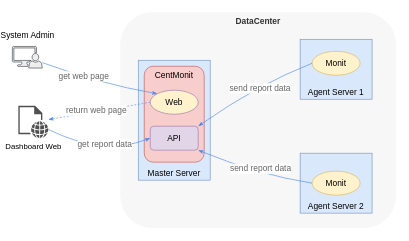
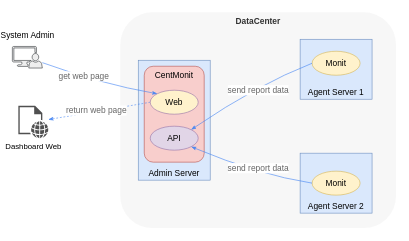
(174, 138) -> (174, 138)
(90, 144) -> none
(174, 173) -> (174, 173)
